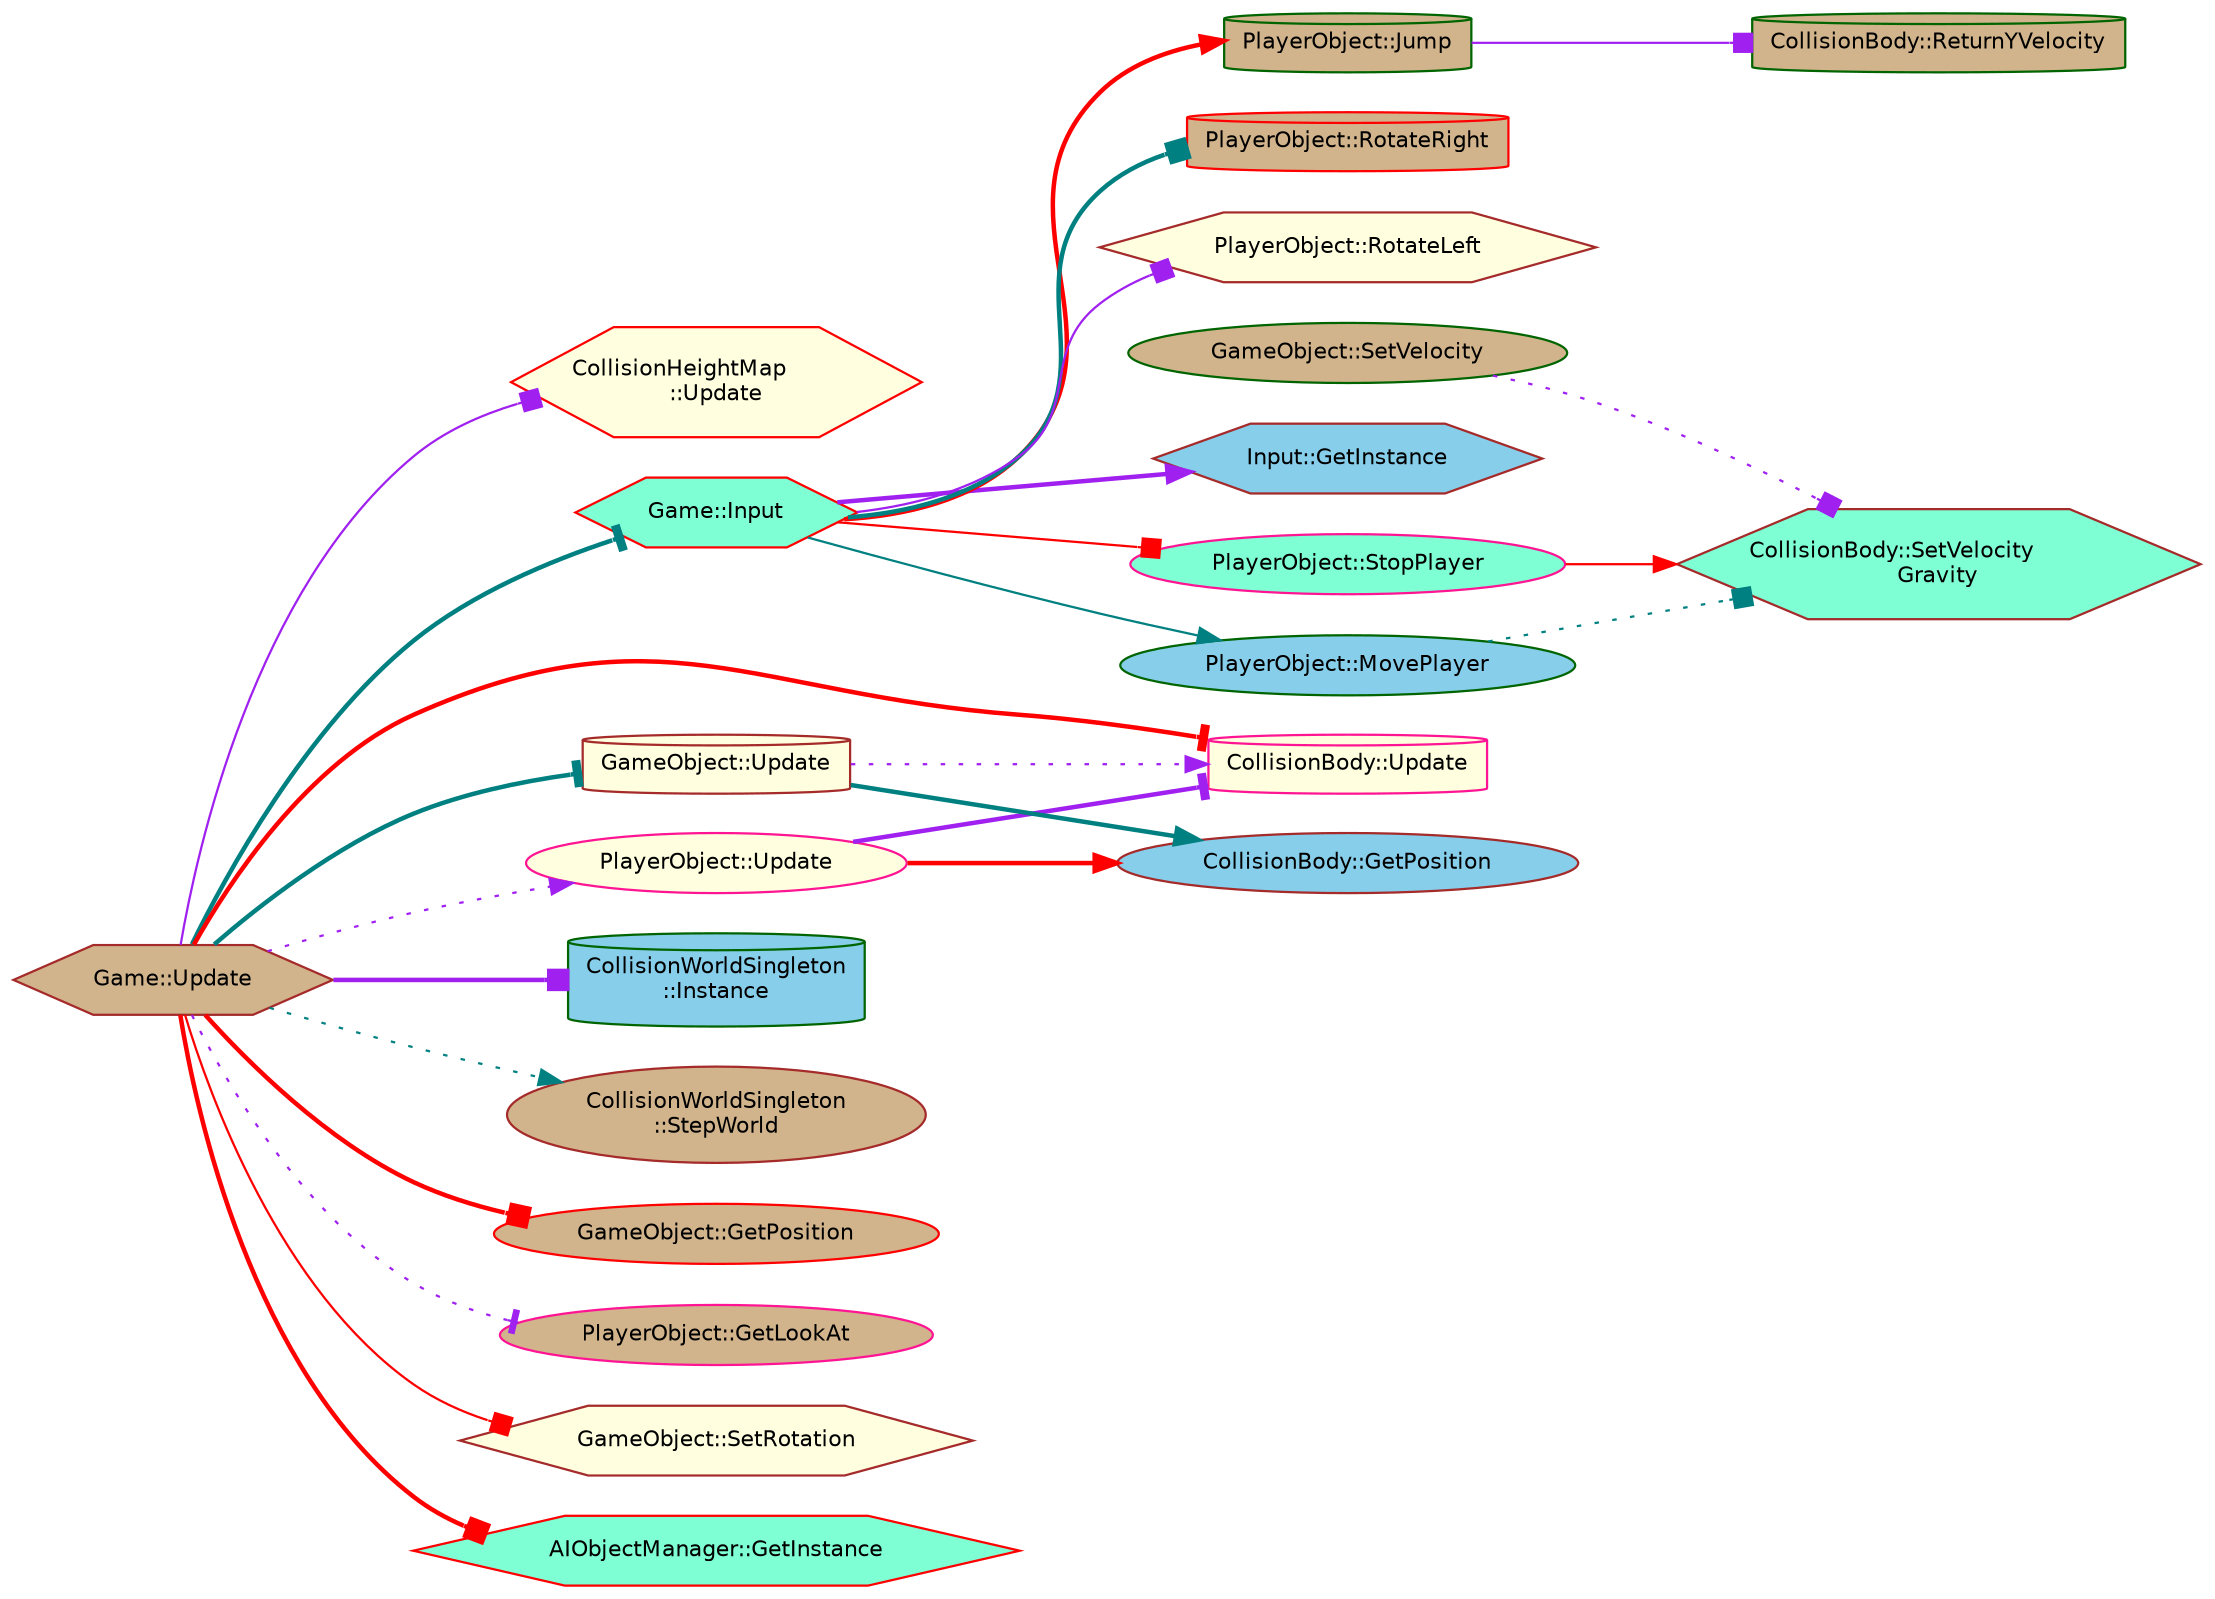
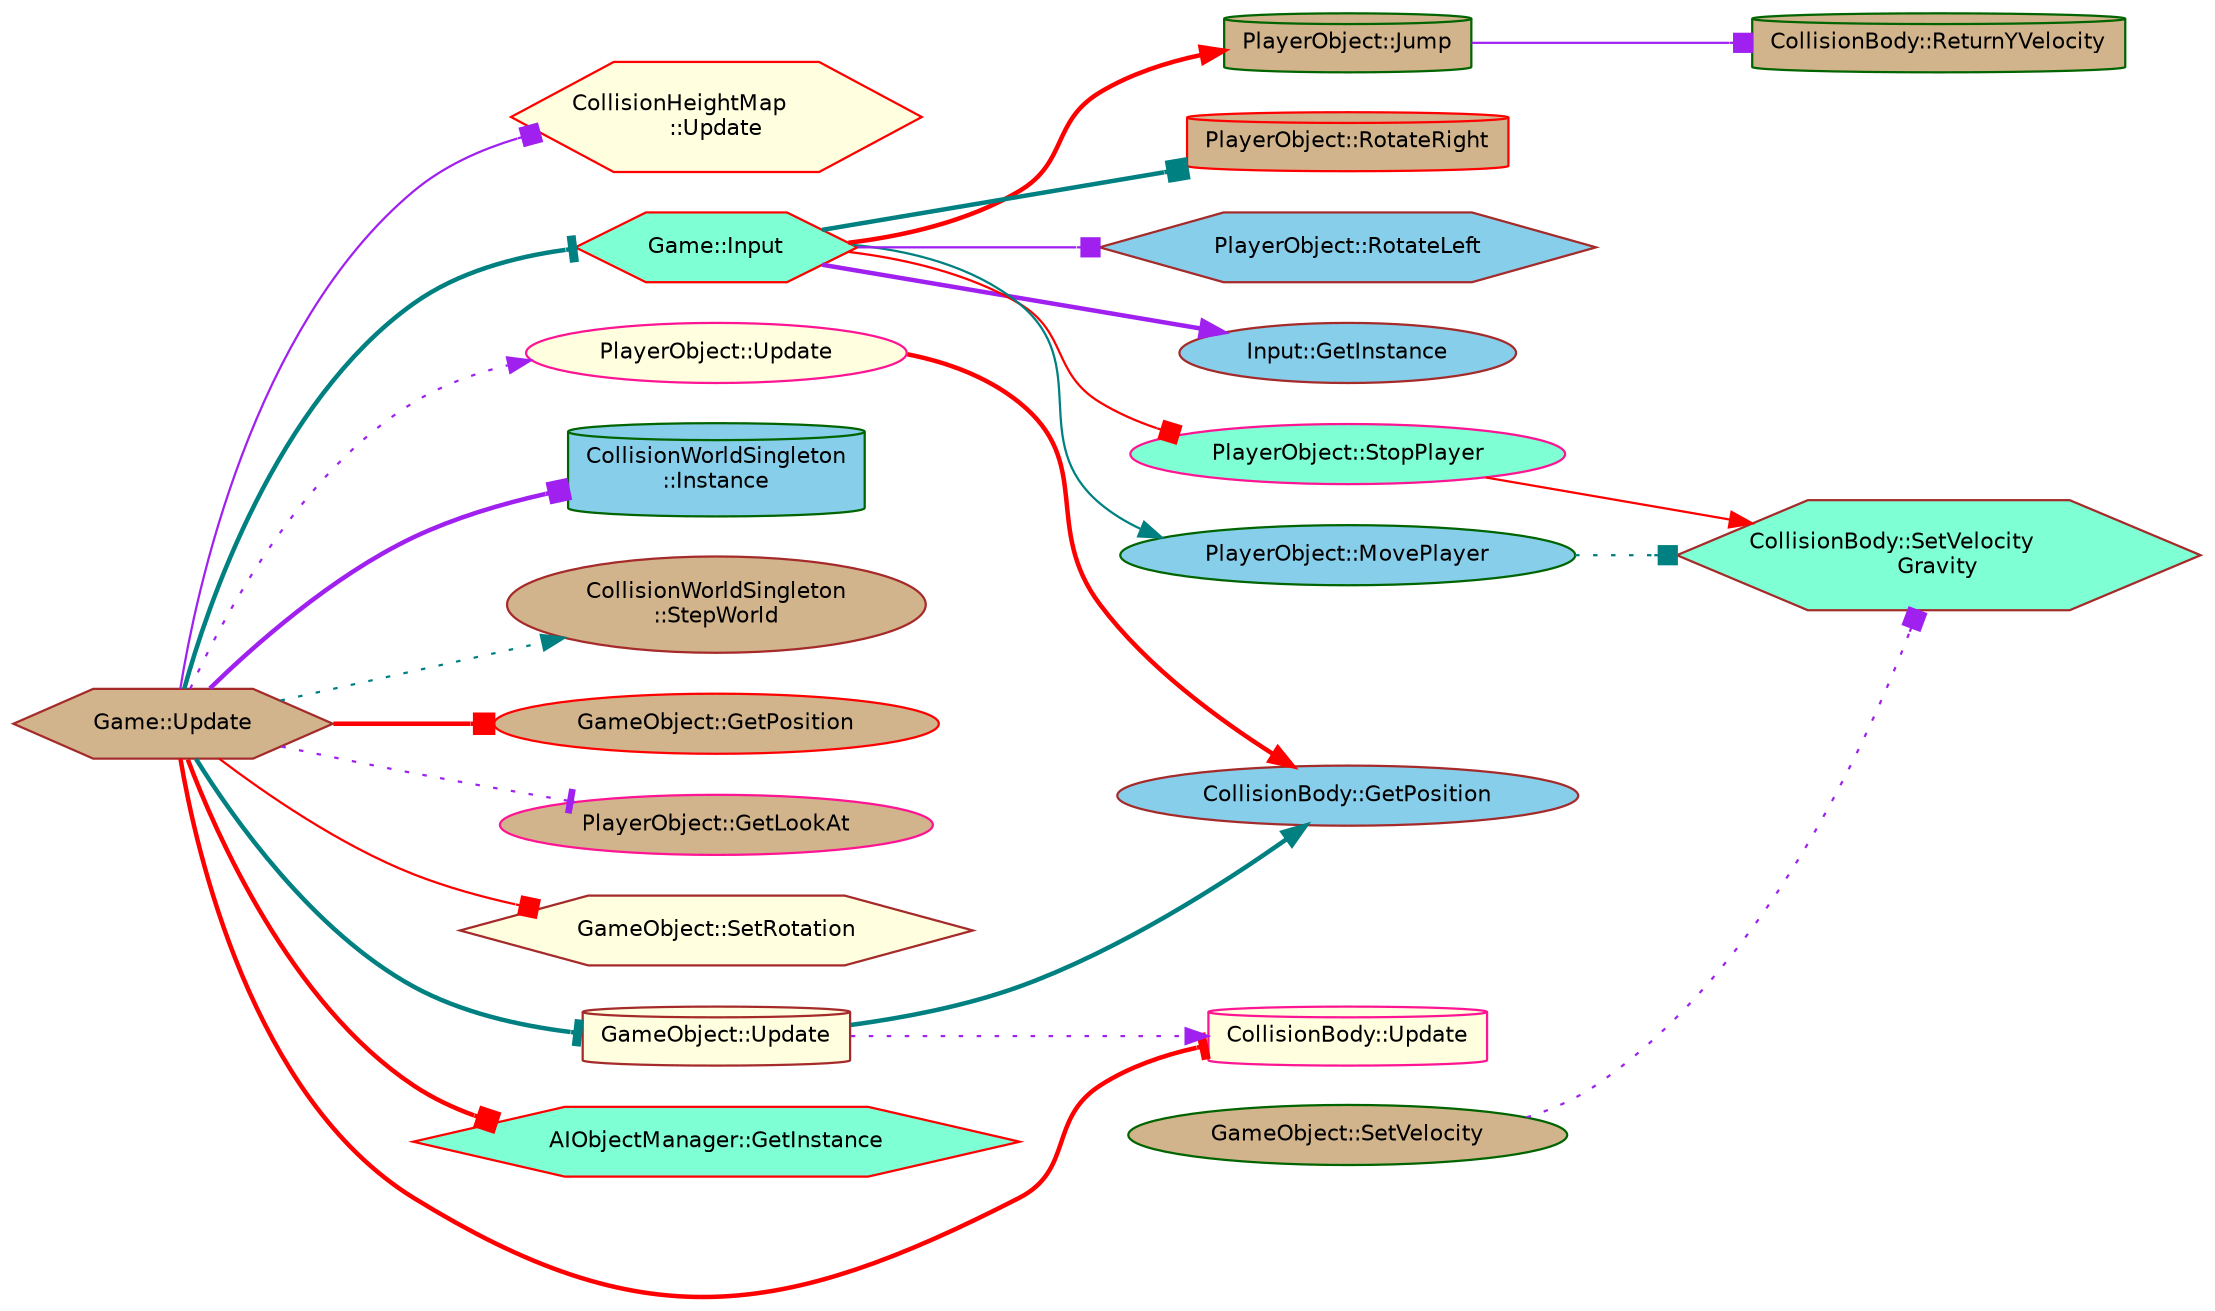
(1348, 247) -> (1348, 247)
(1348, 459) -> (1348, 353)
(982, 822) -> none
